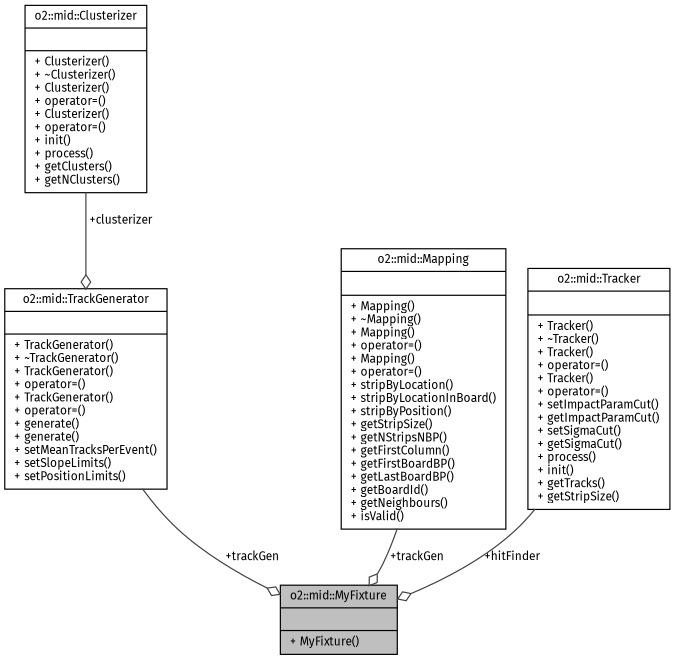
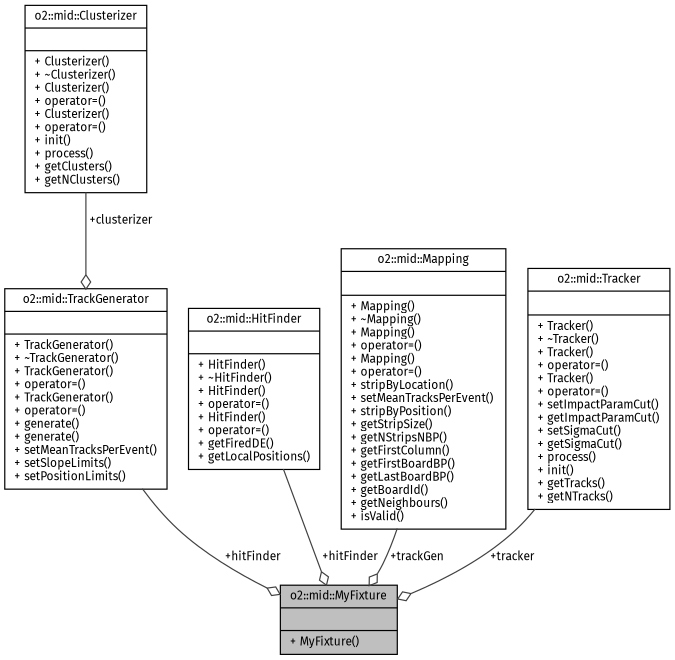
none -> (254, 389)
(424, 398) -> (422, 398)
(579, 497) -> (576, 497)
(251, 557) -> (251, 557)
(511, 557) -> (511, 557)
